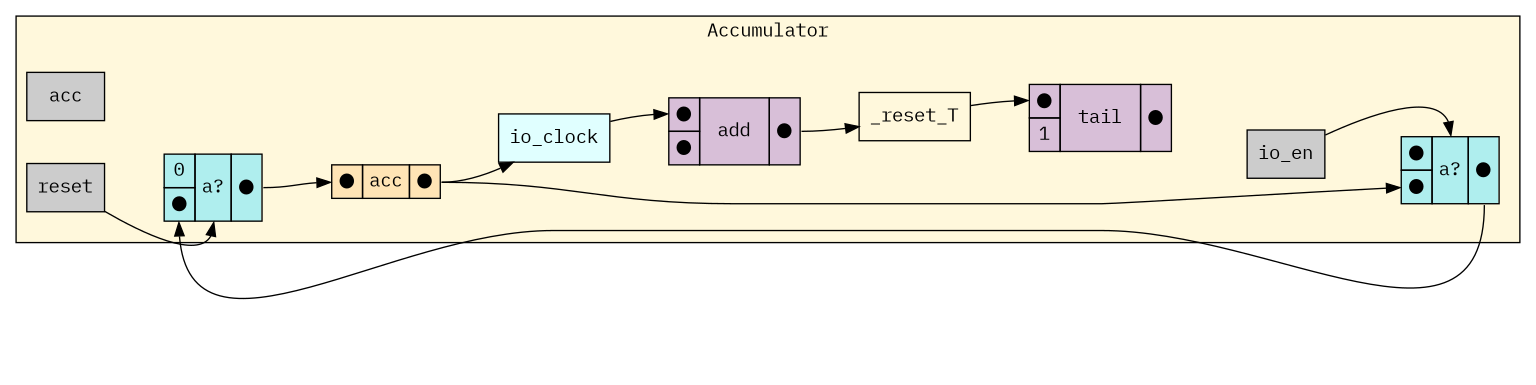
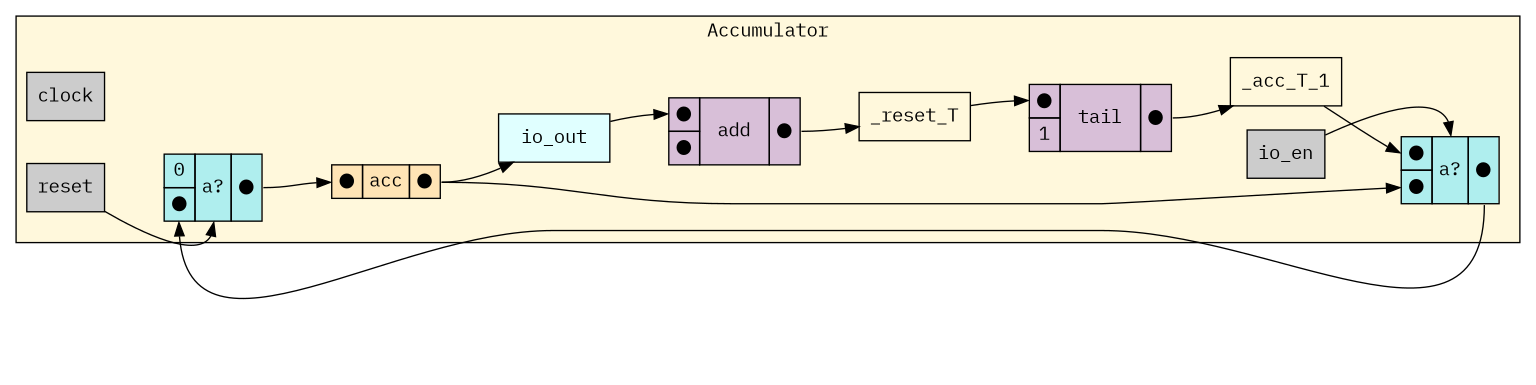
none -> (1286, 82)
(66, 97) -> (66, 97)
(554, 138) -> (554, 138)
